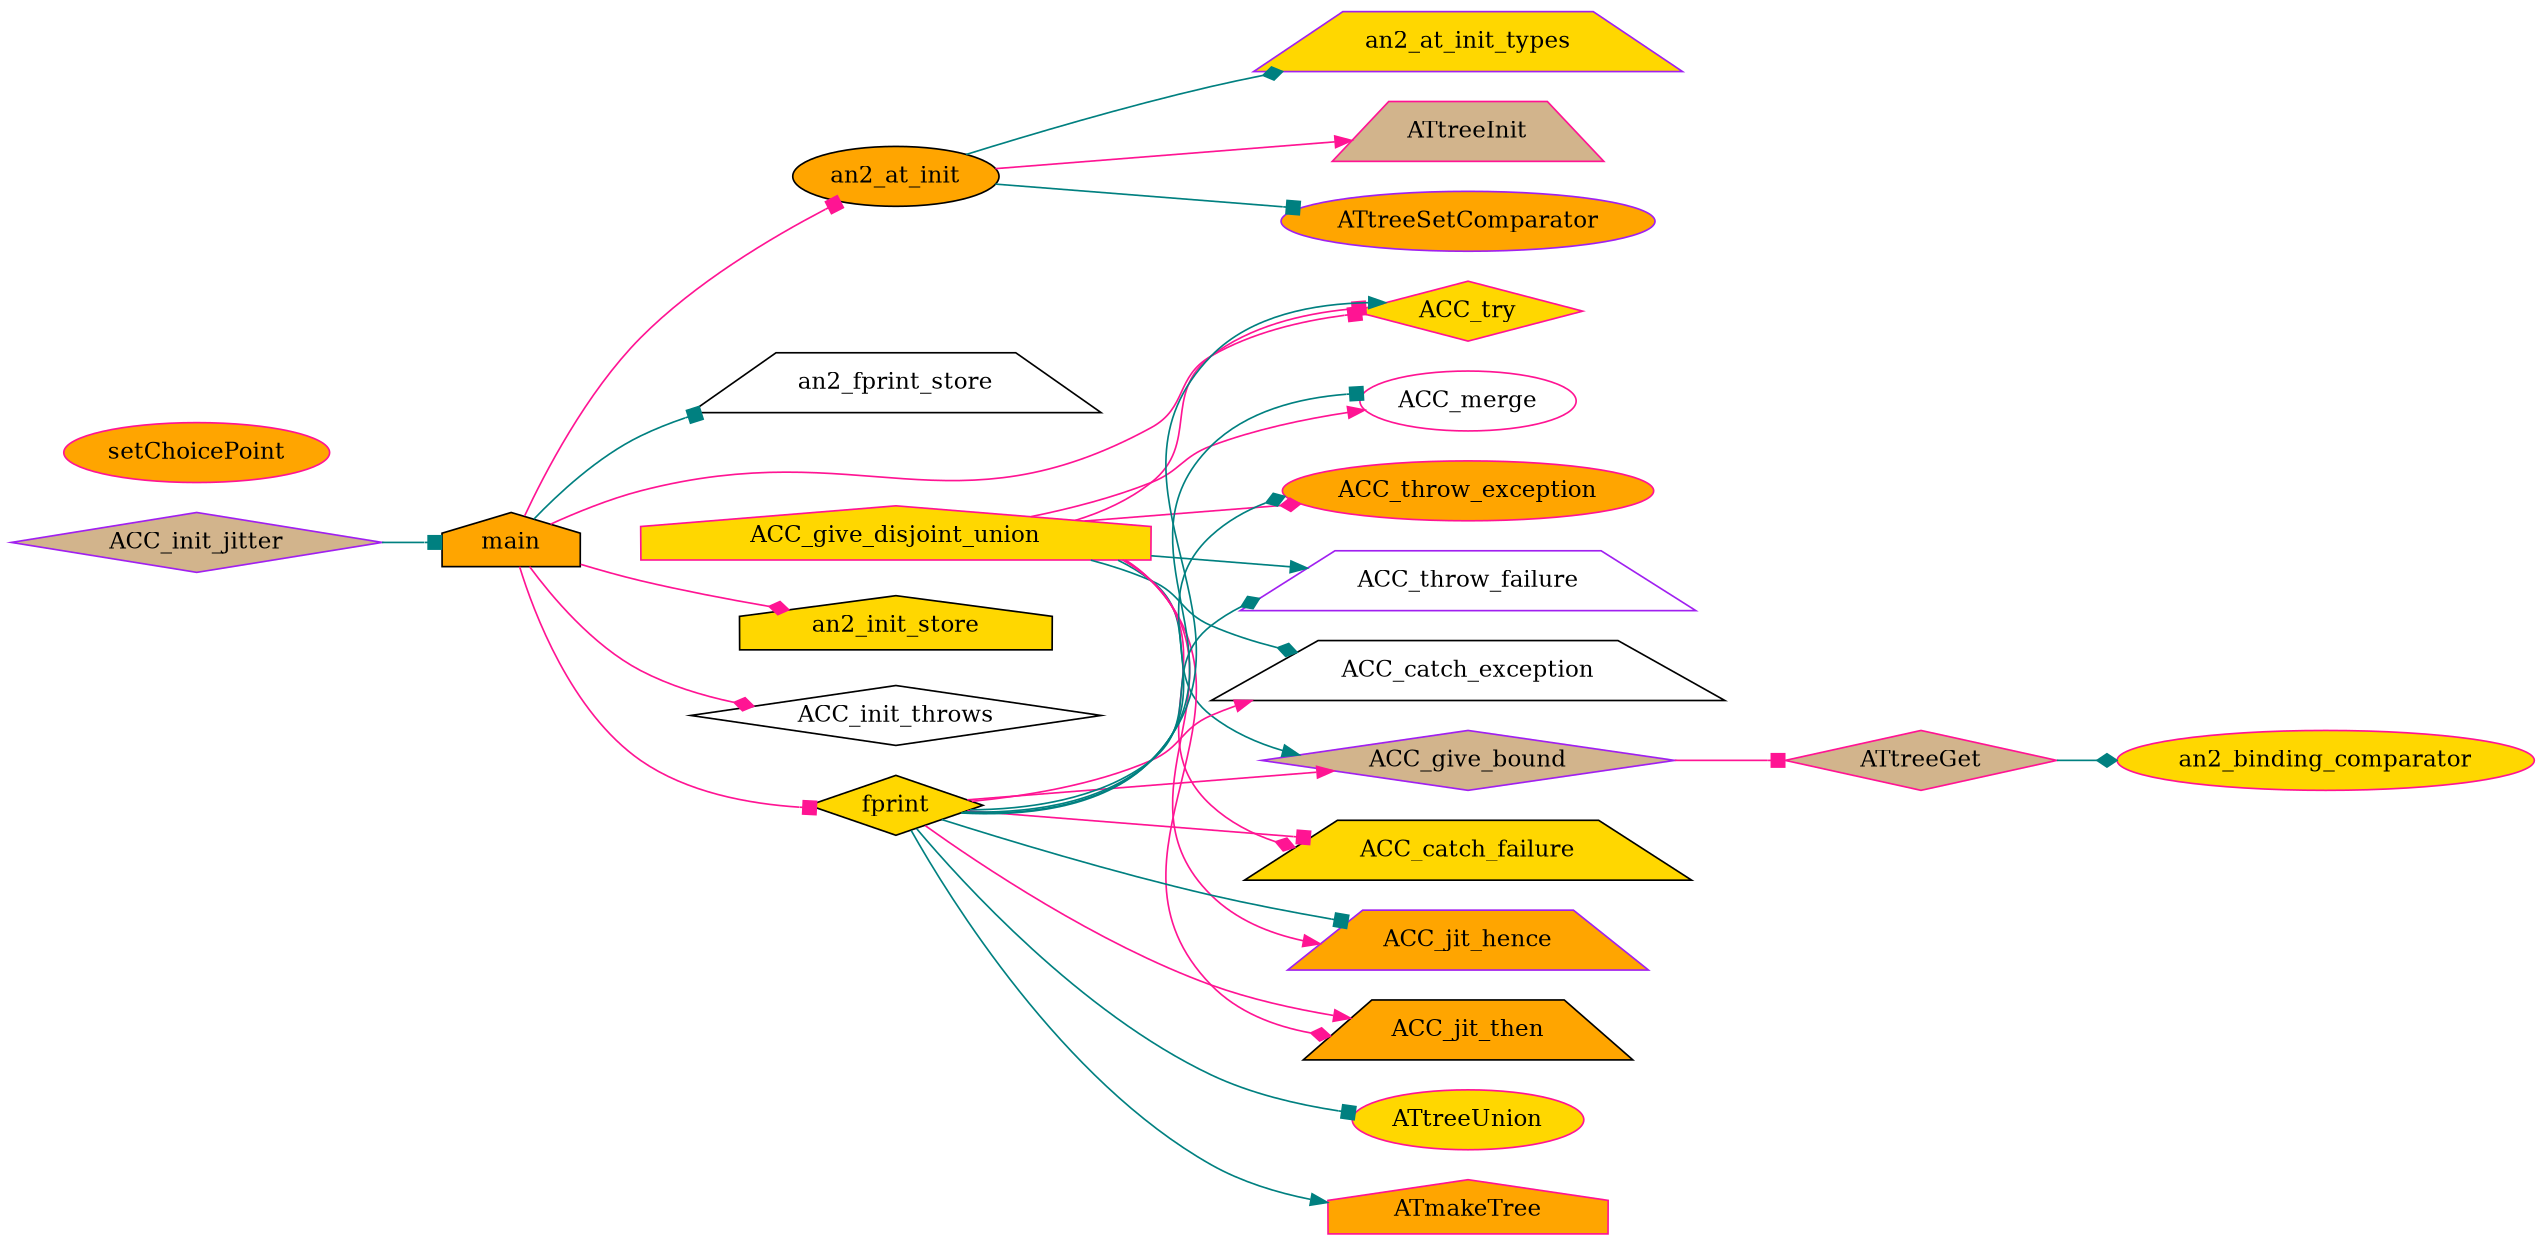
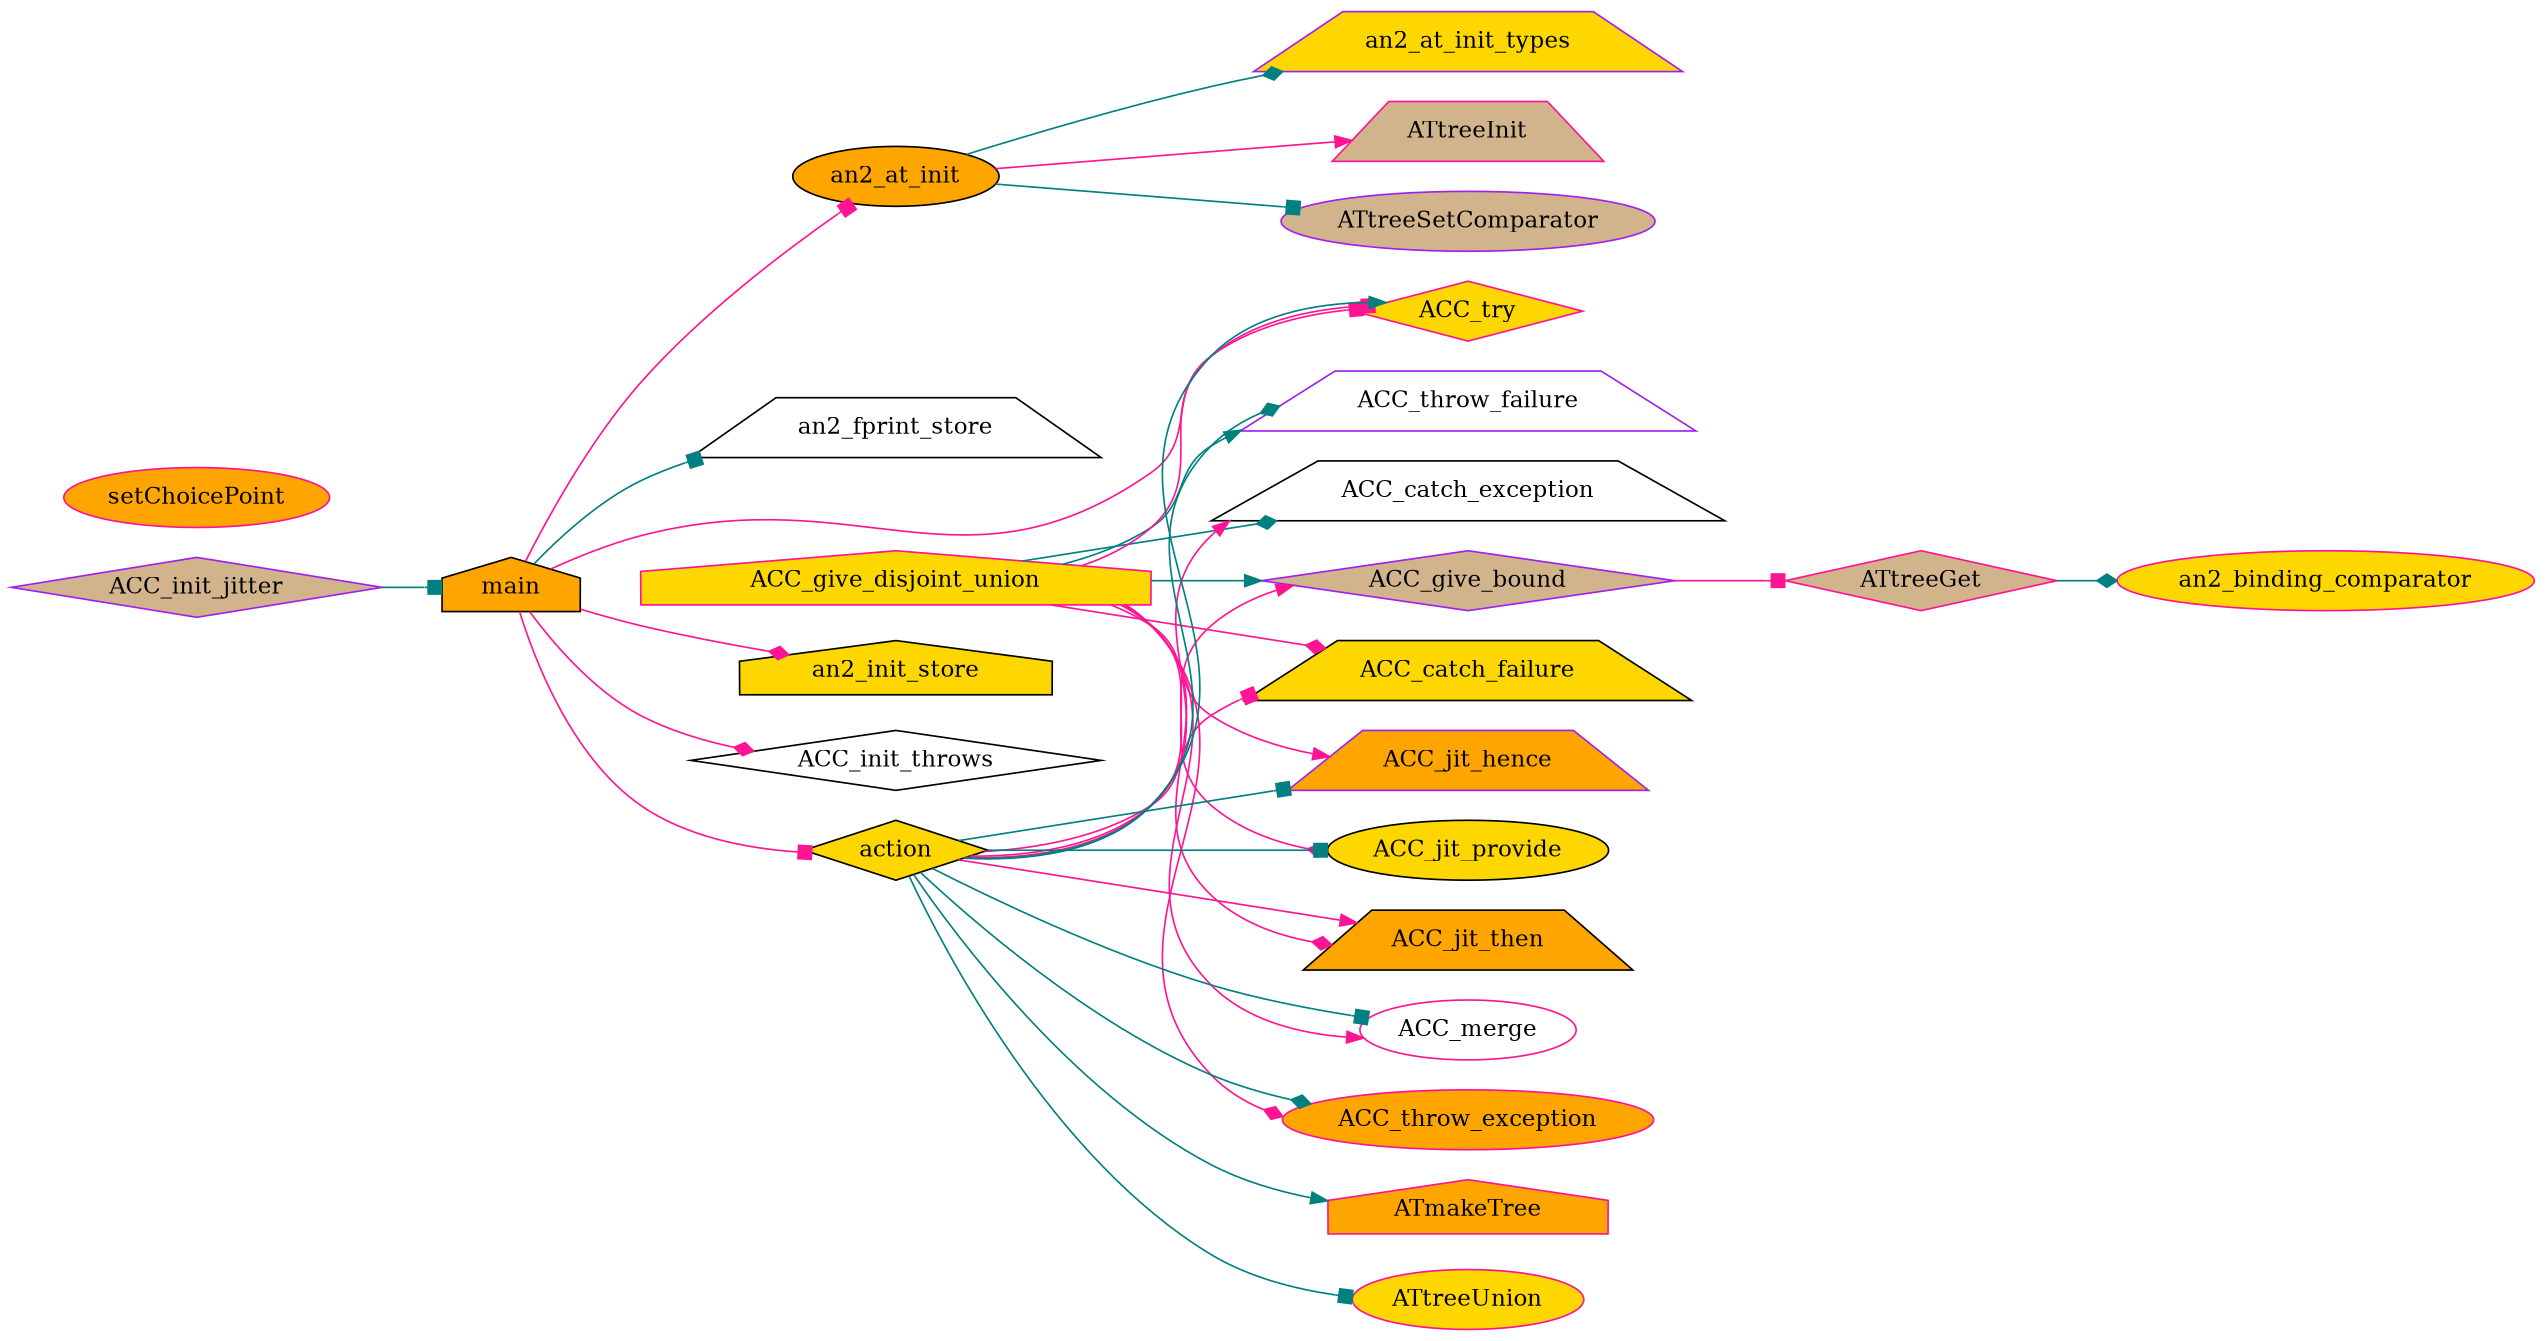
(1468, 221) -> (1468, 221)
(896, 805) -> (896, 850)
none -> (1468, 850)
